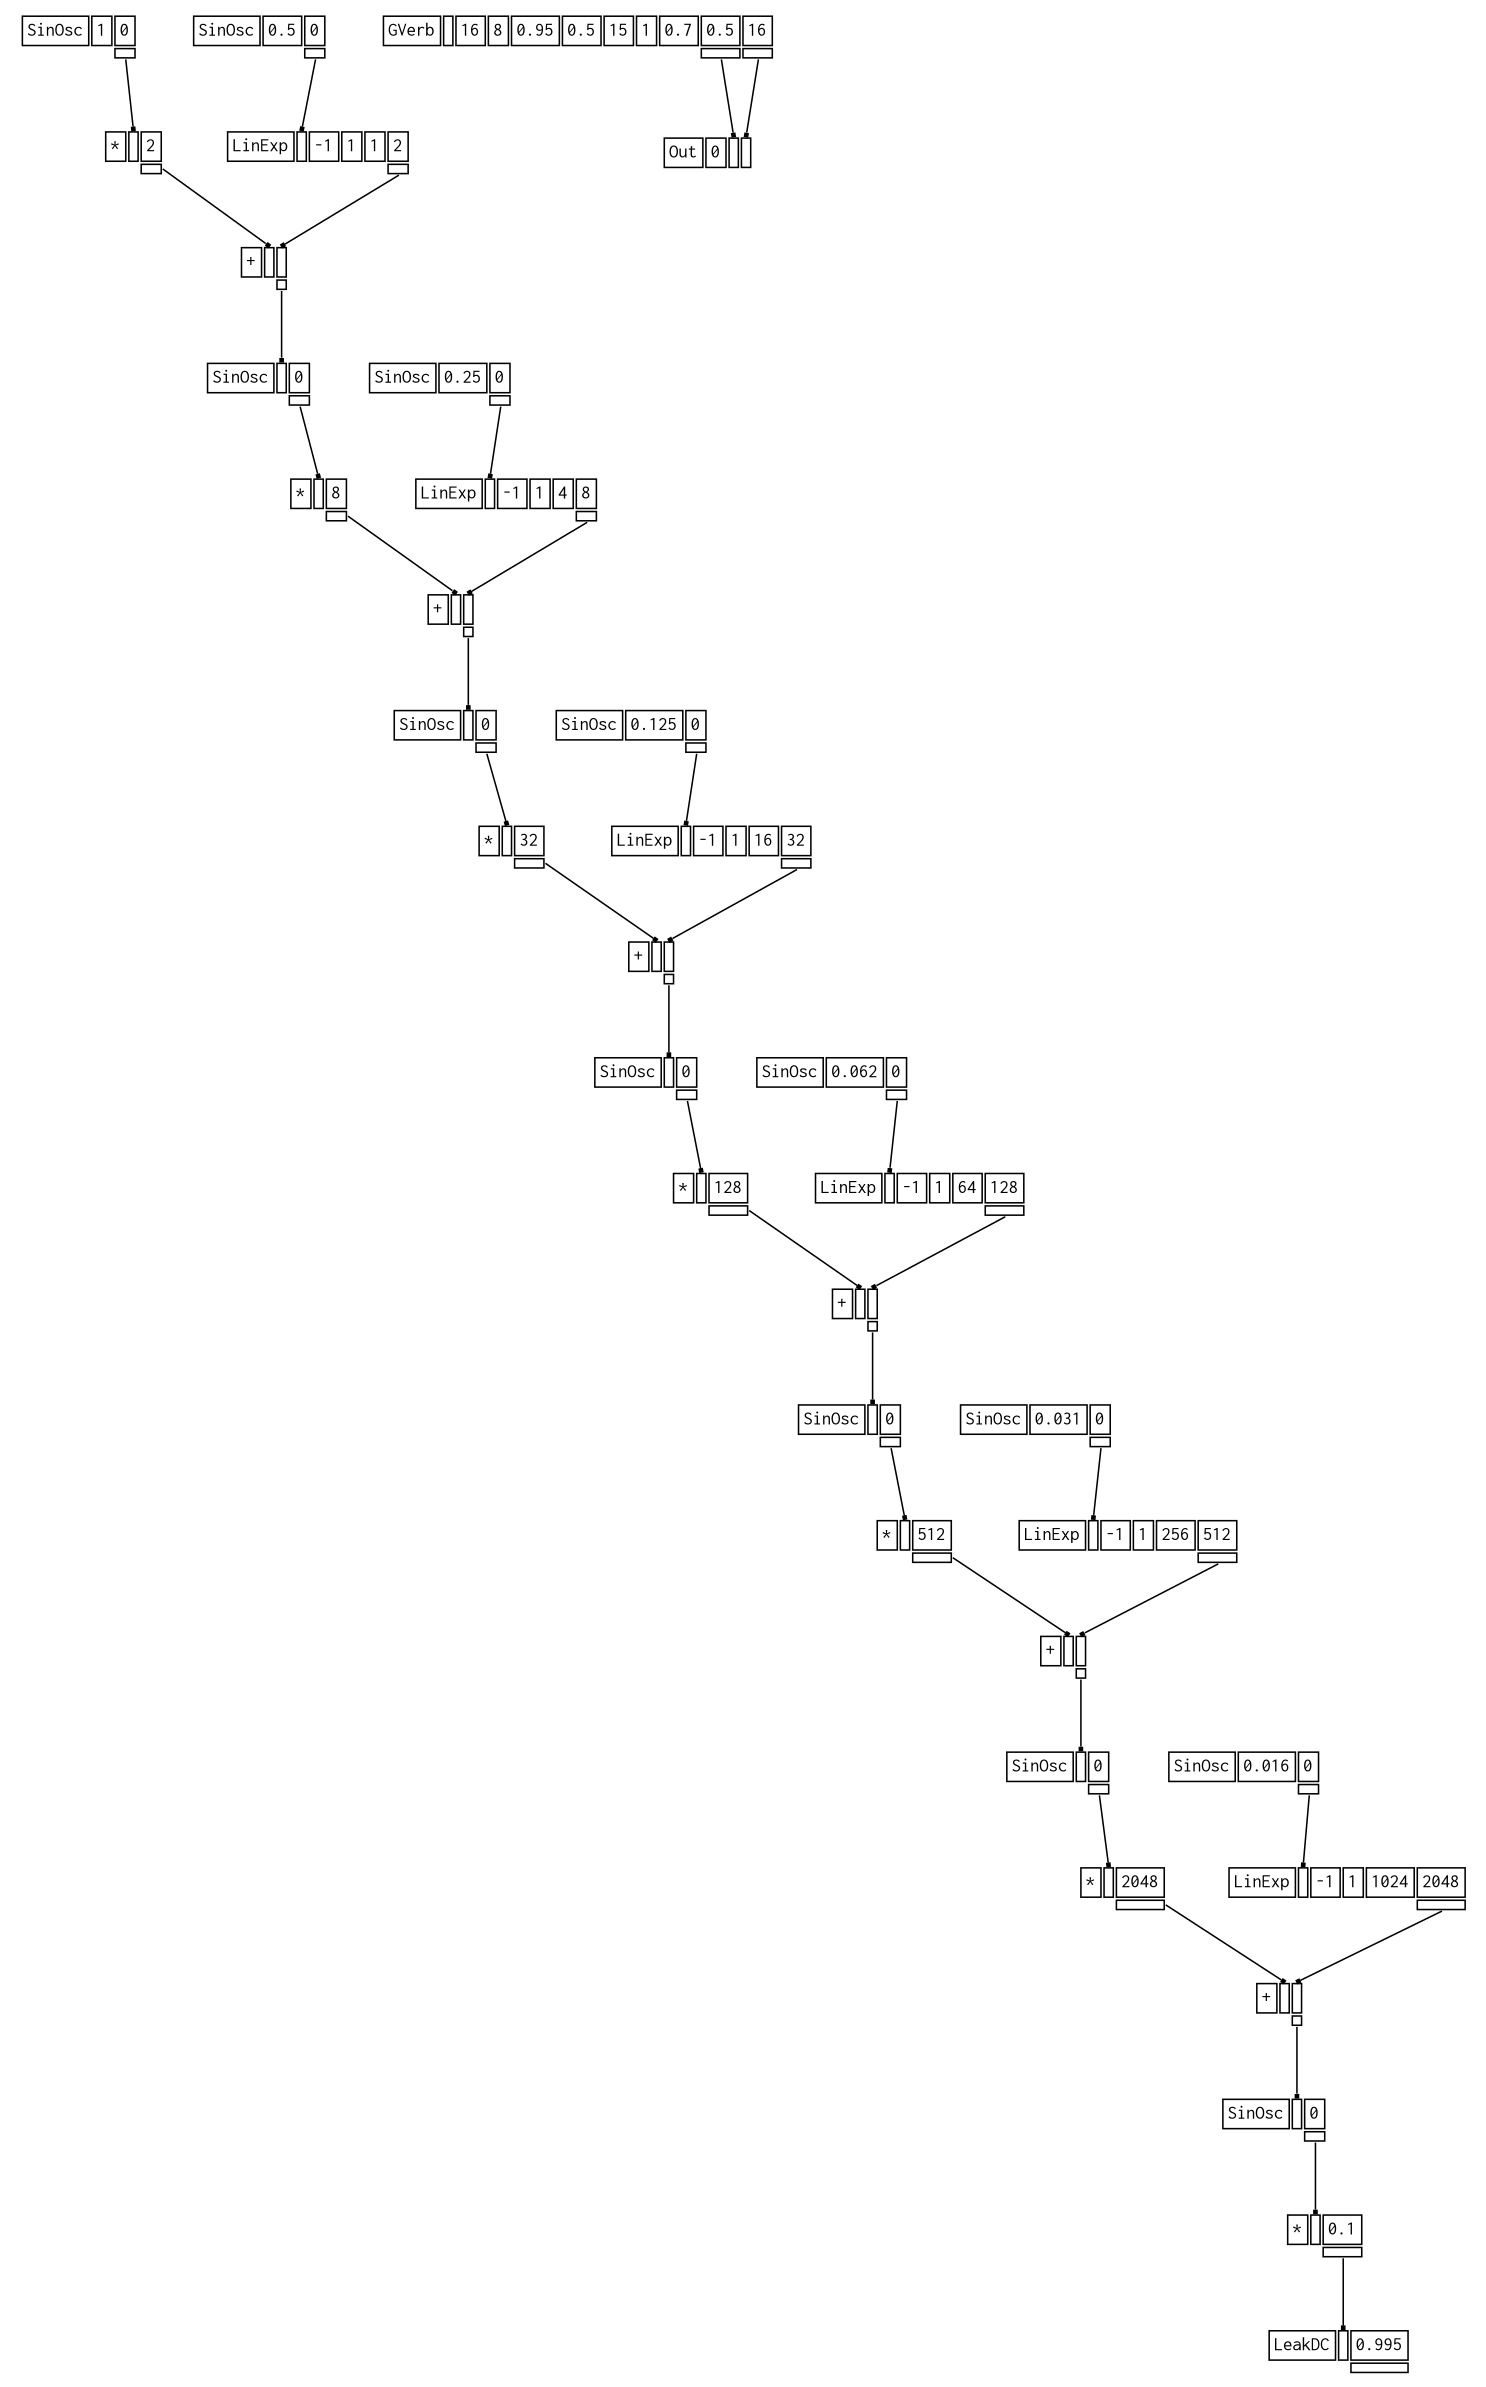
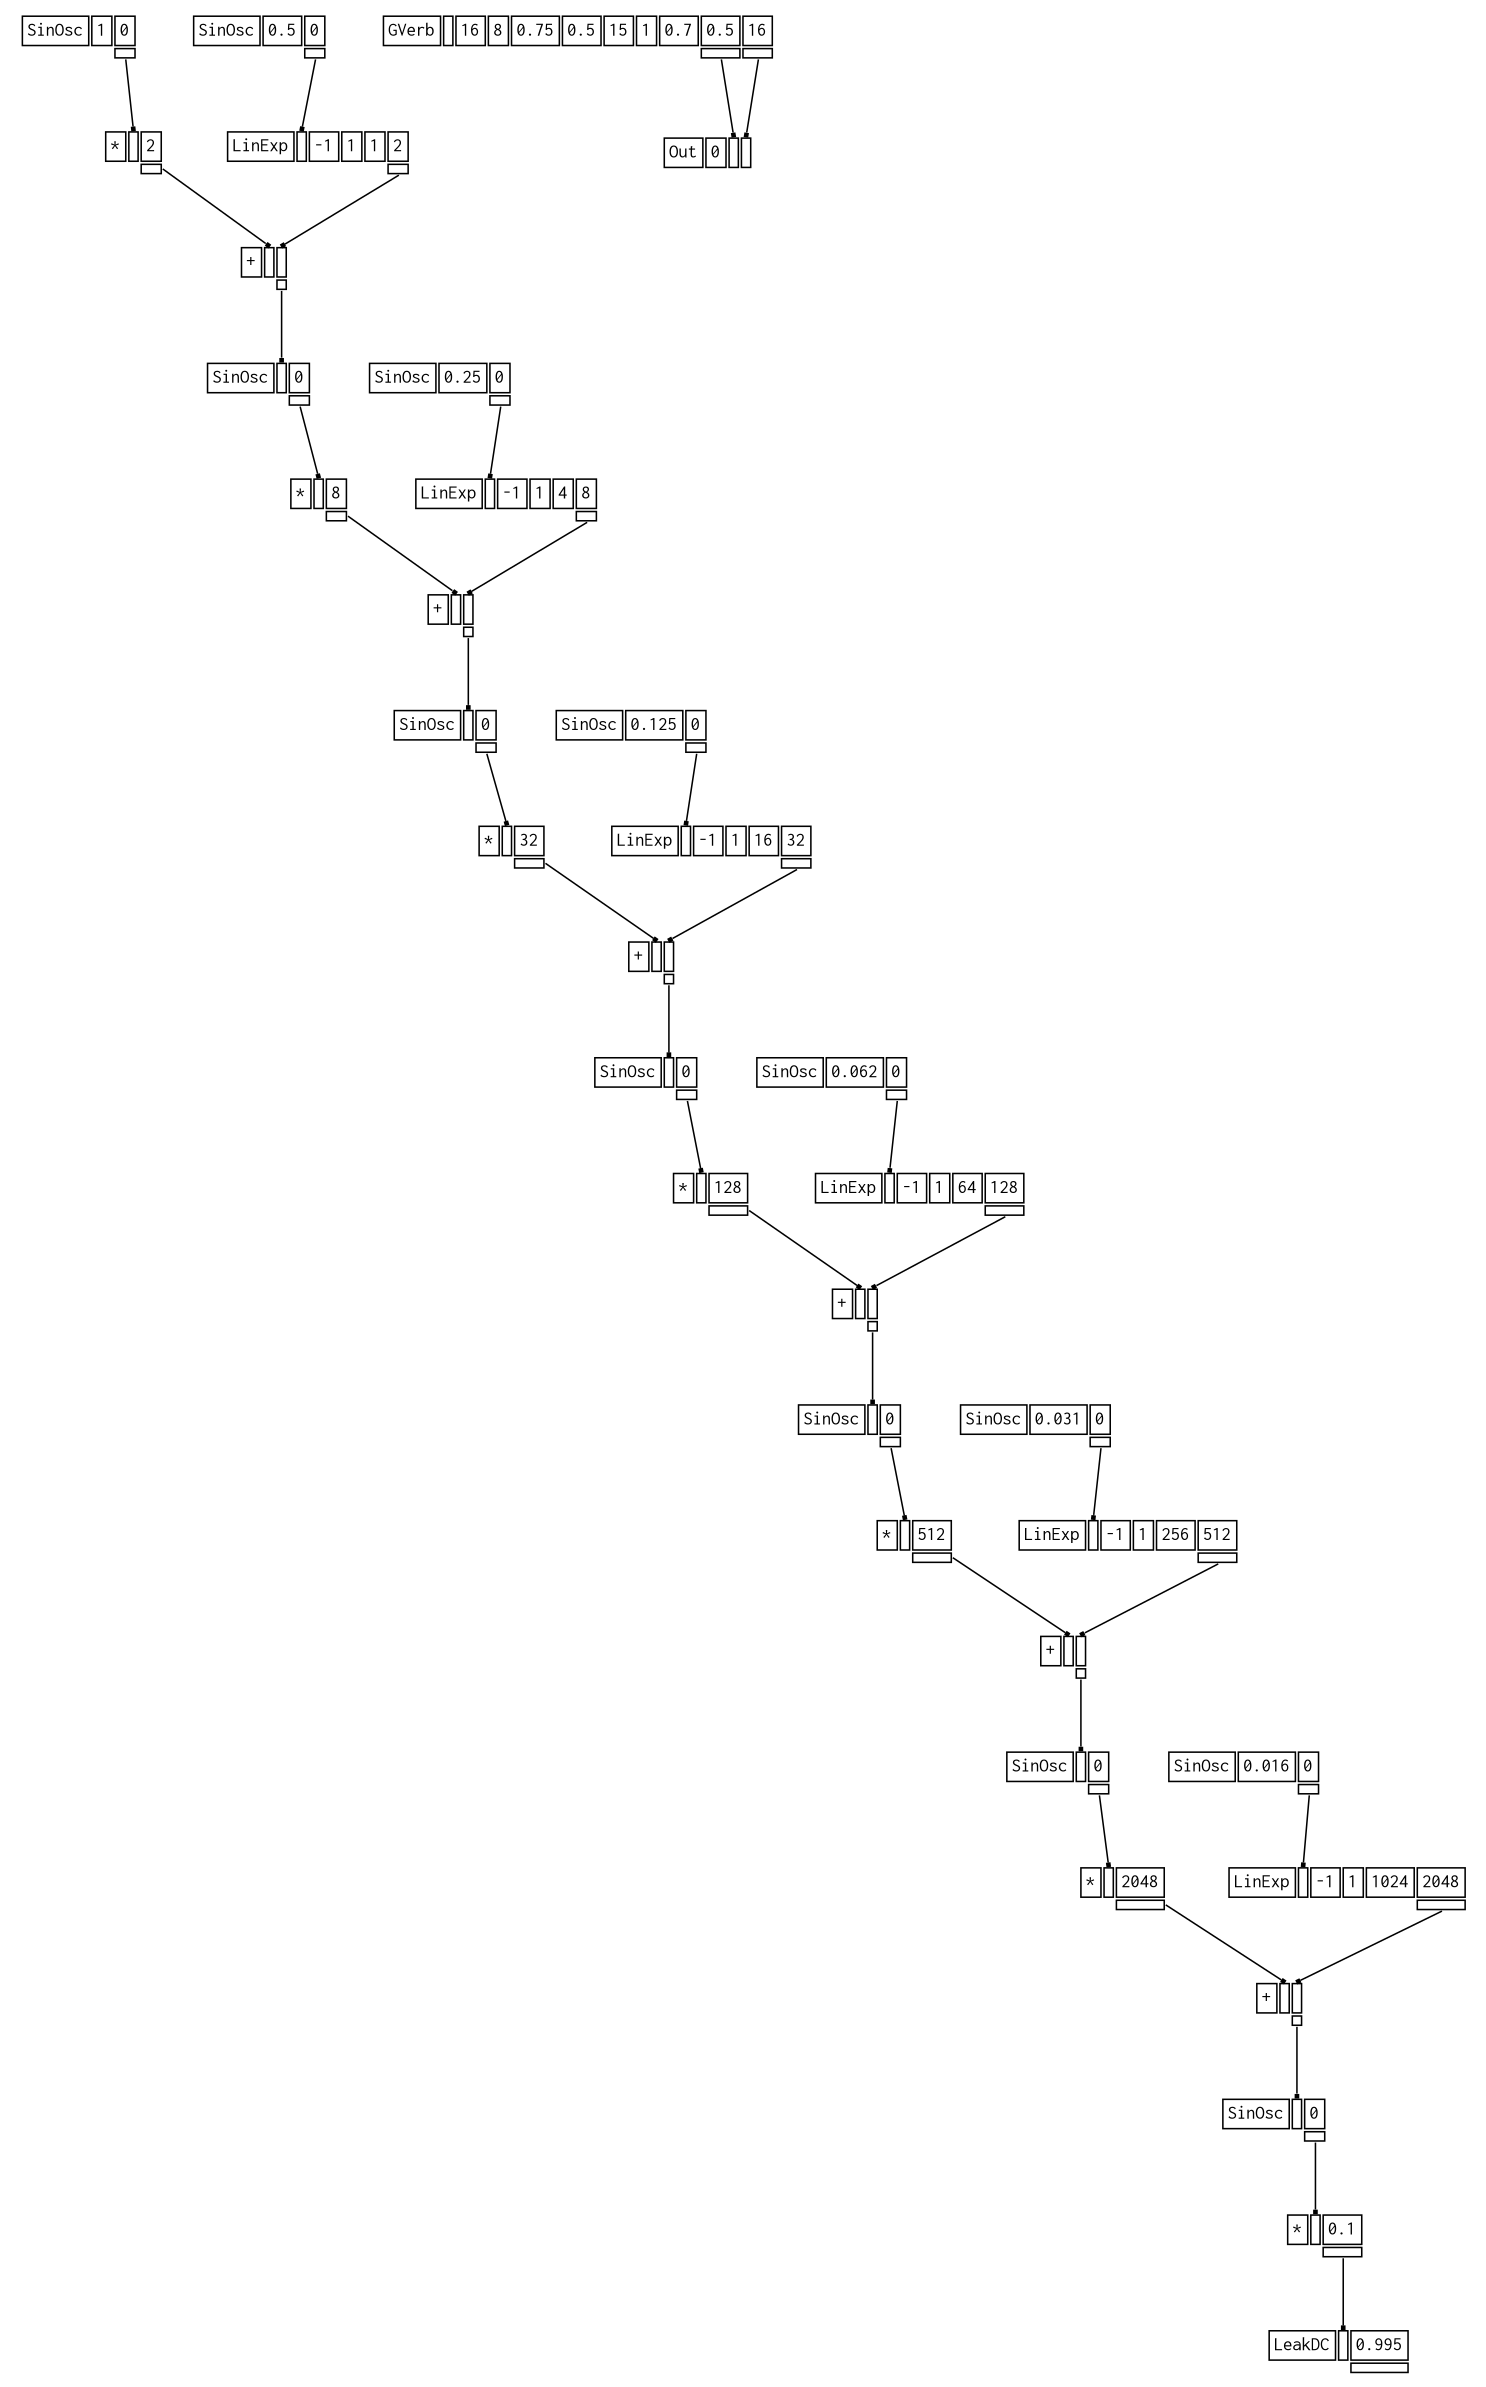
(535, 30) -> (535, 30)
